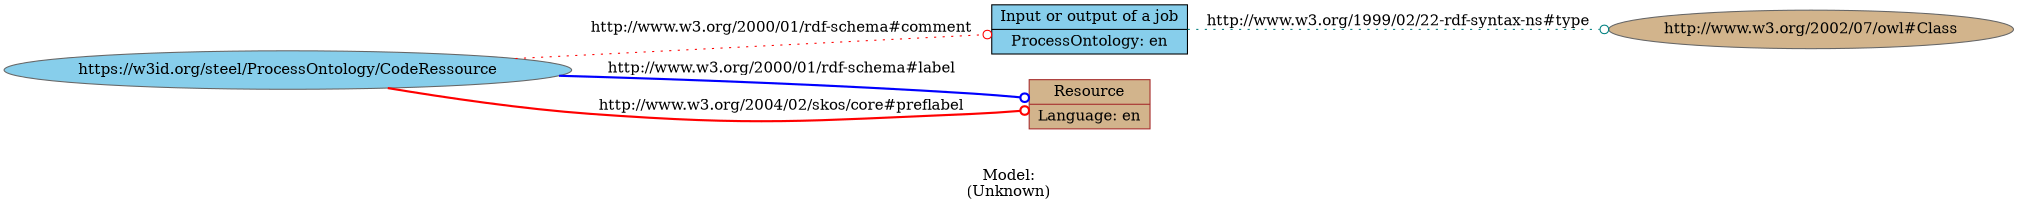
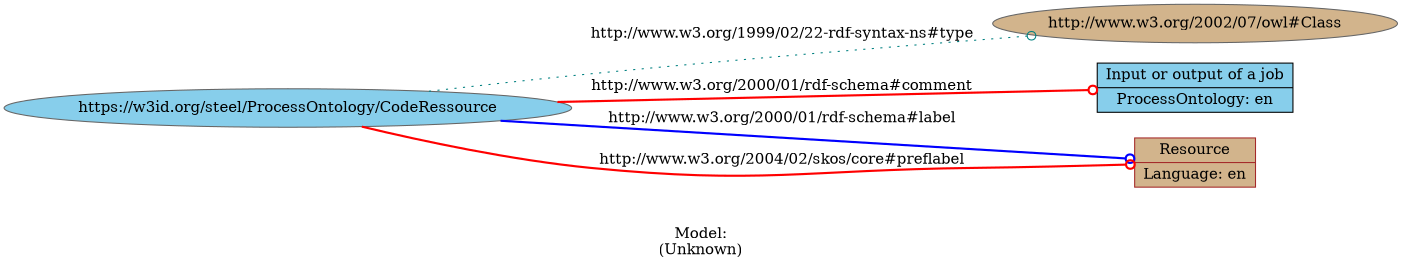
(1394, 29) -> (728, 61)
(749, 47) -> (823, 96)
